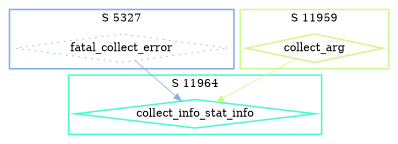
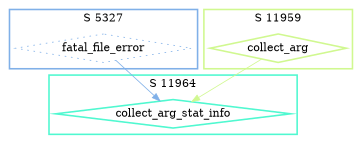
(122, 48) -> (104, 48)
(195, 114) -> (173, 114)
